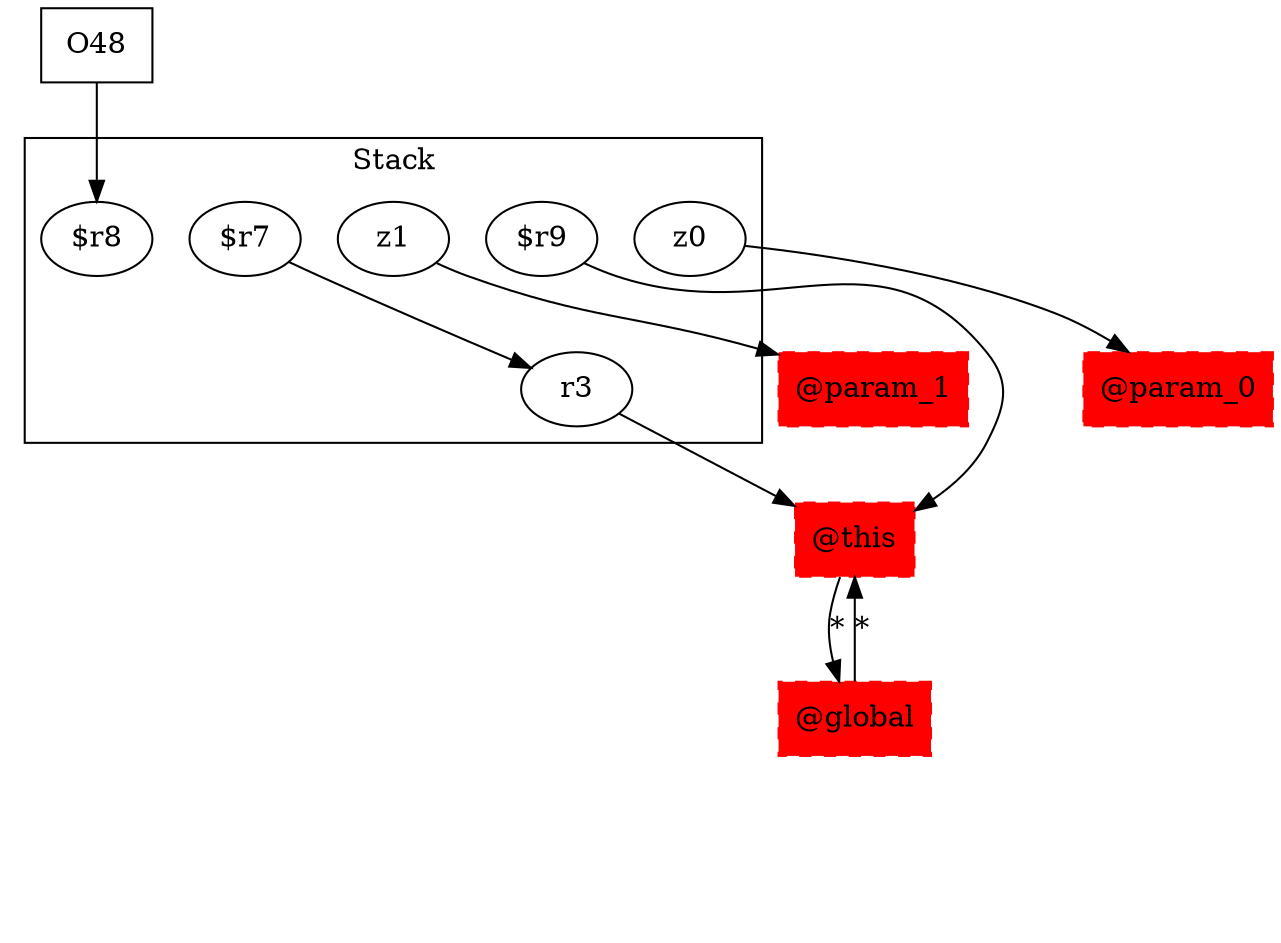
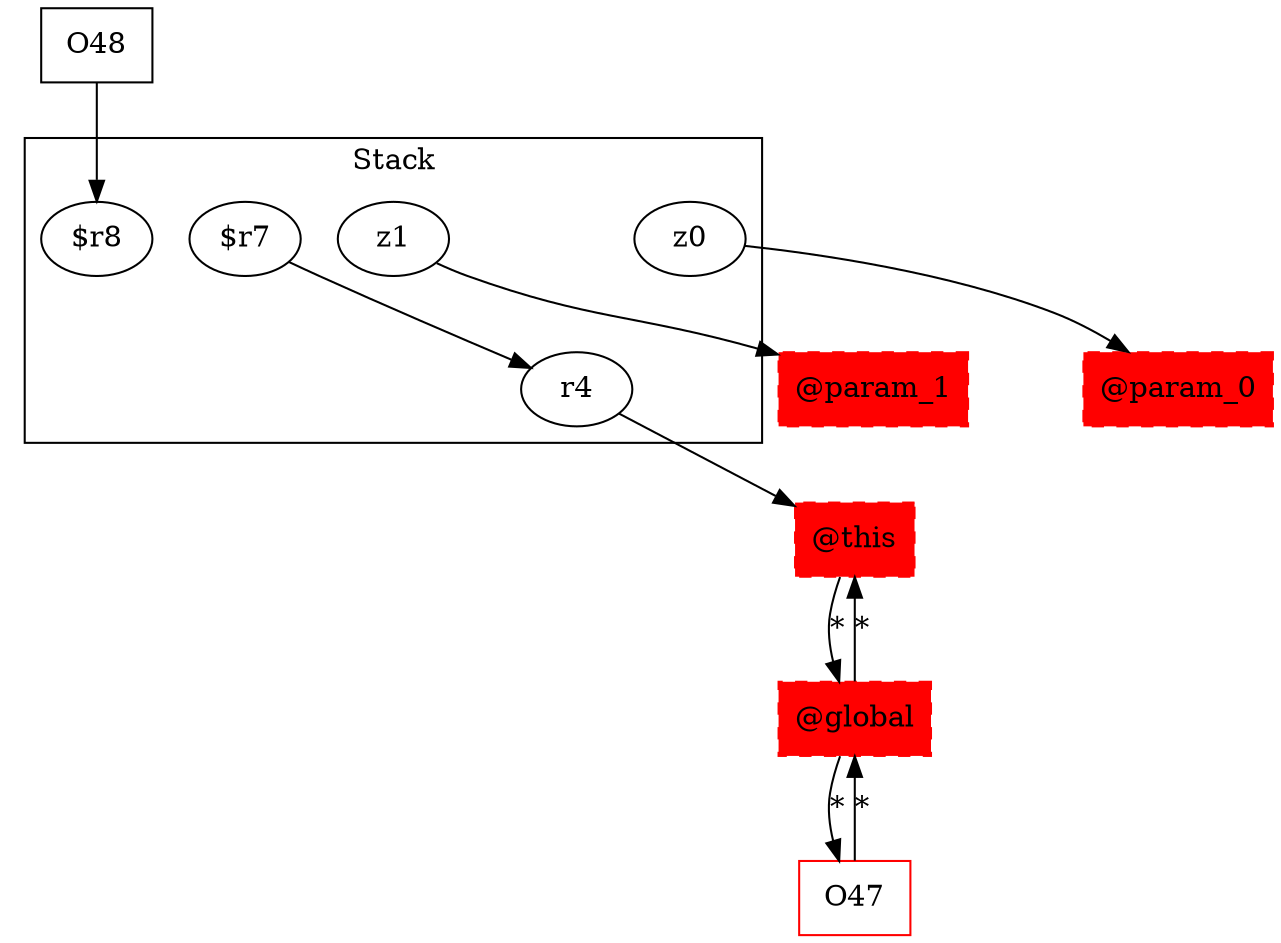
(542, 239) -> none
(577, 389) -> (577, 389)
none -> (855, 898)
